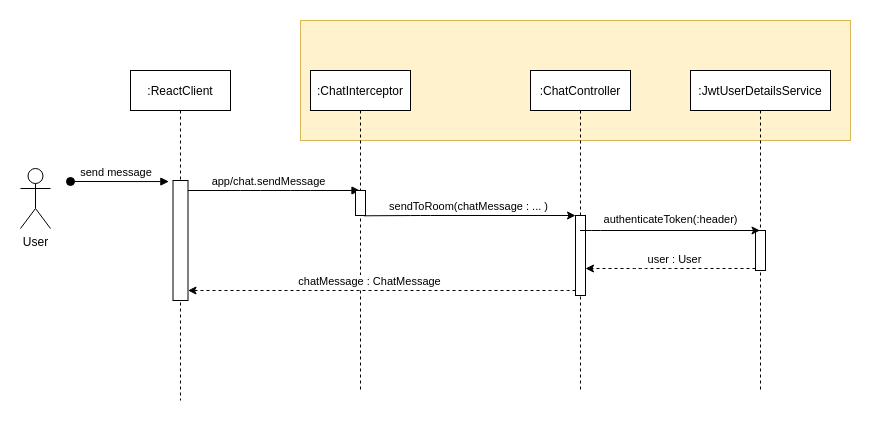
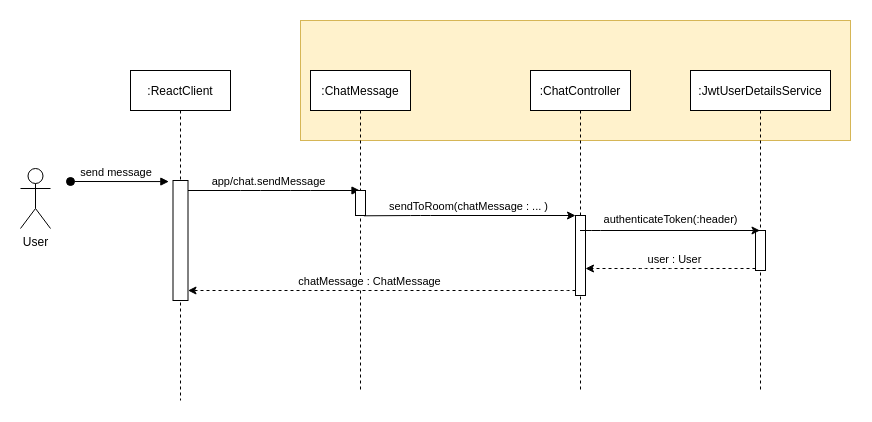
(360, 91) -> (360, 91)
